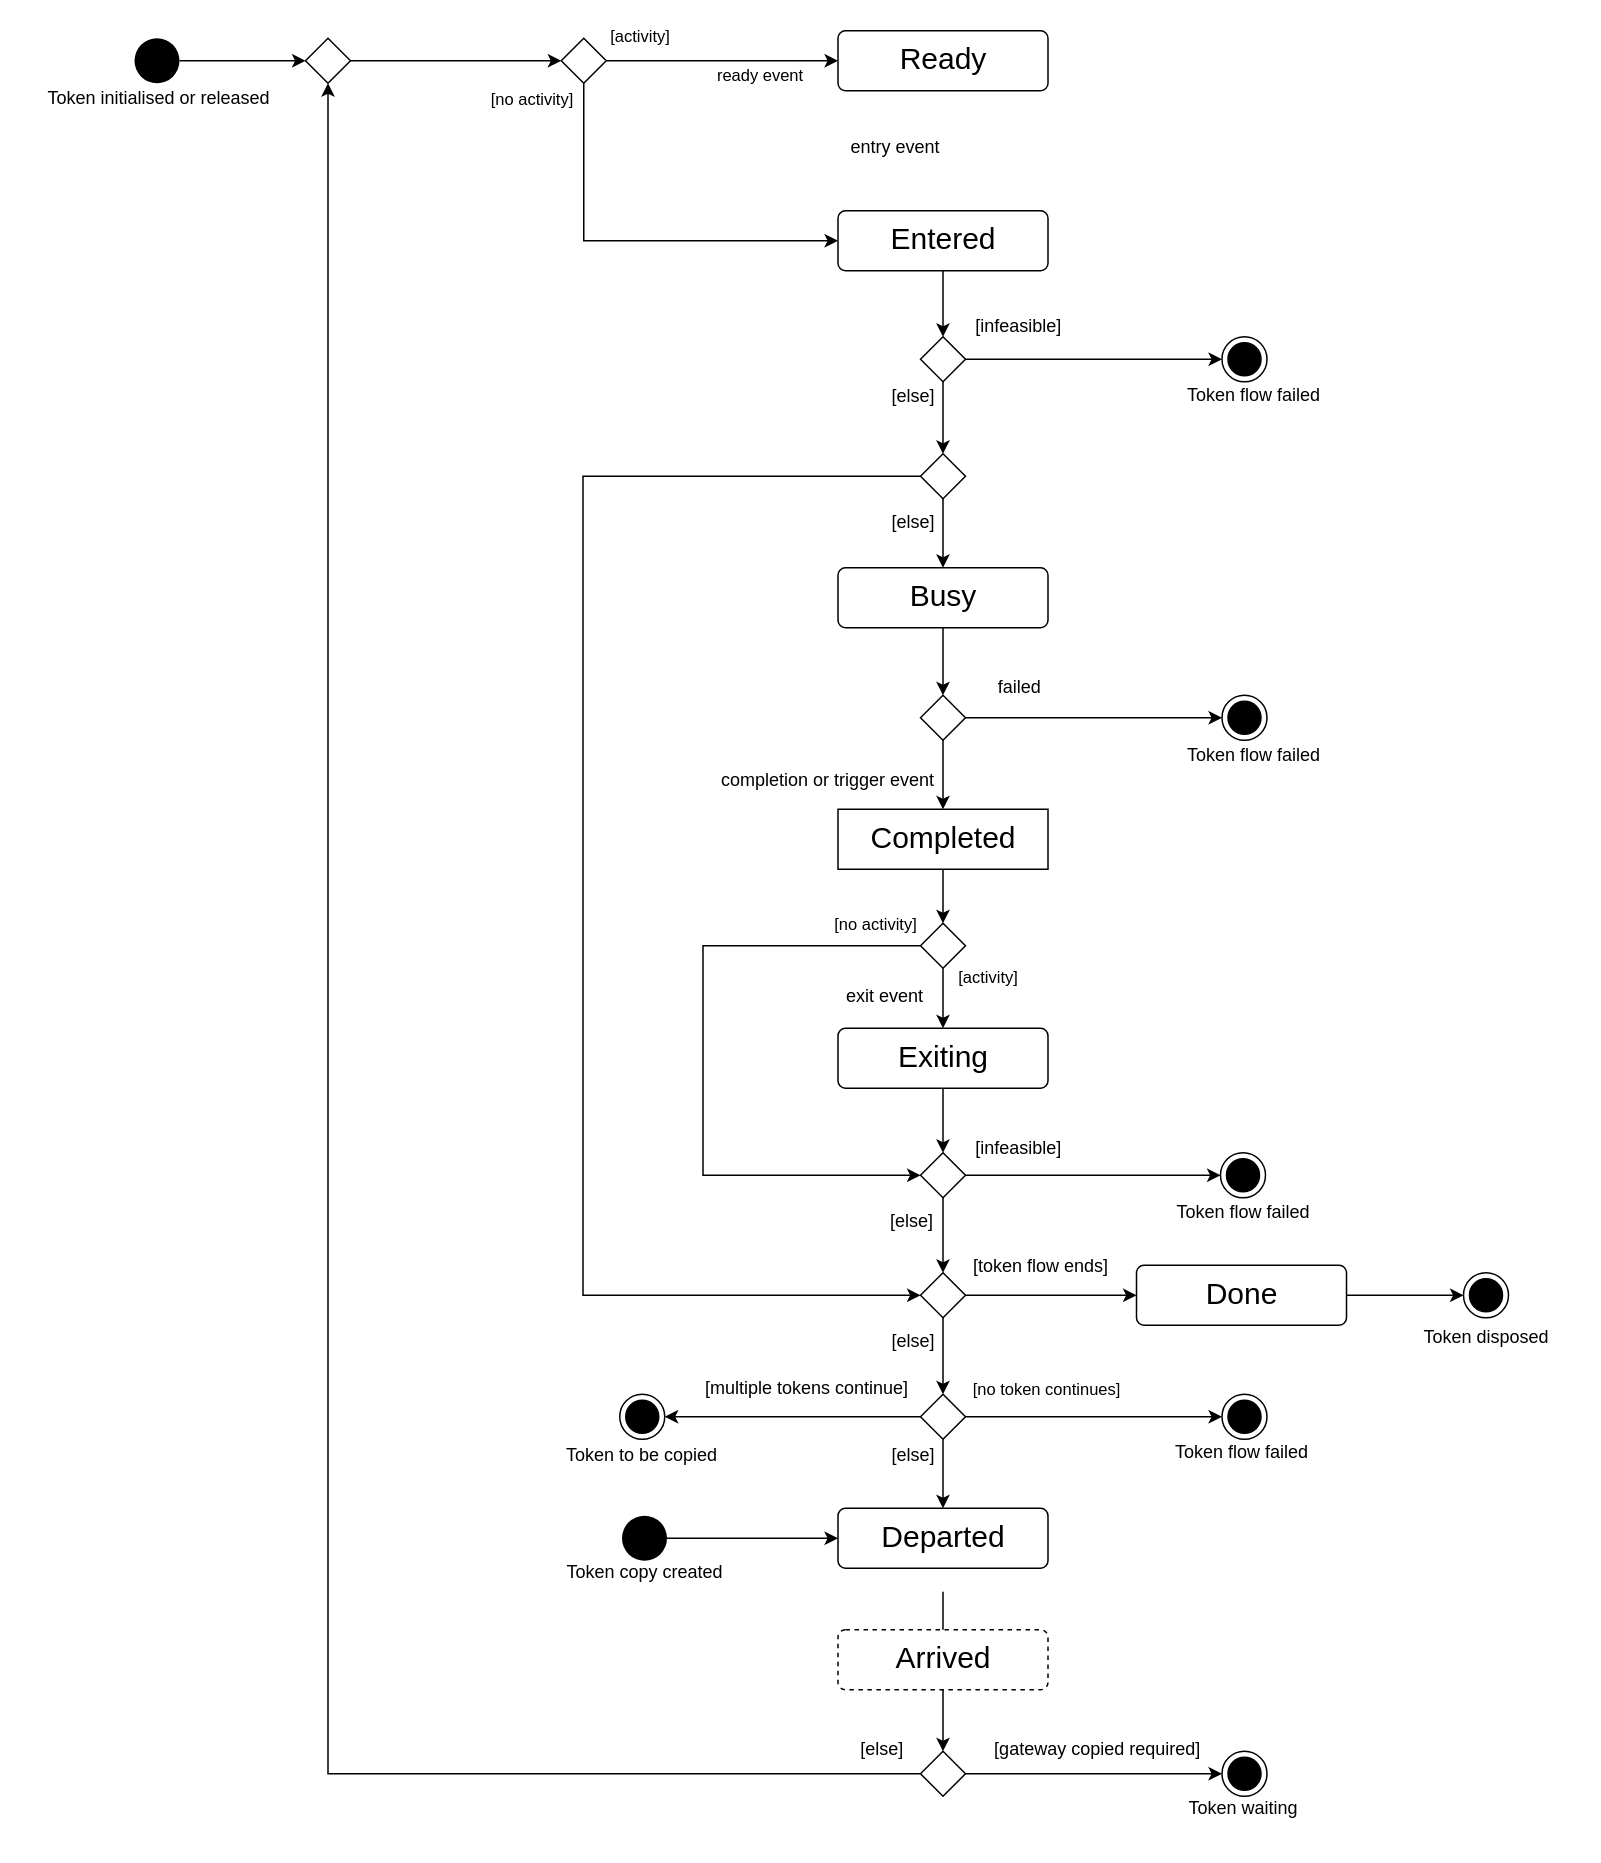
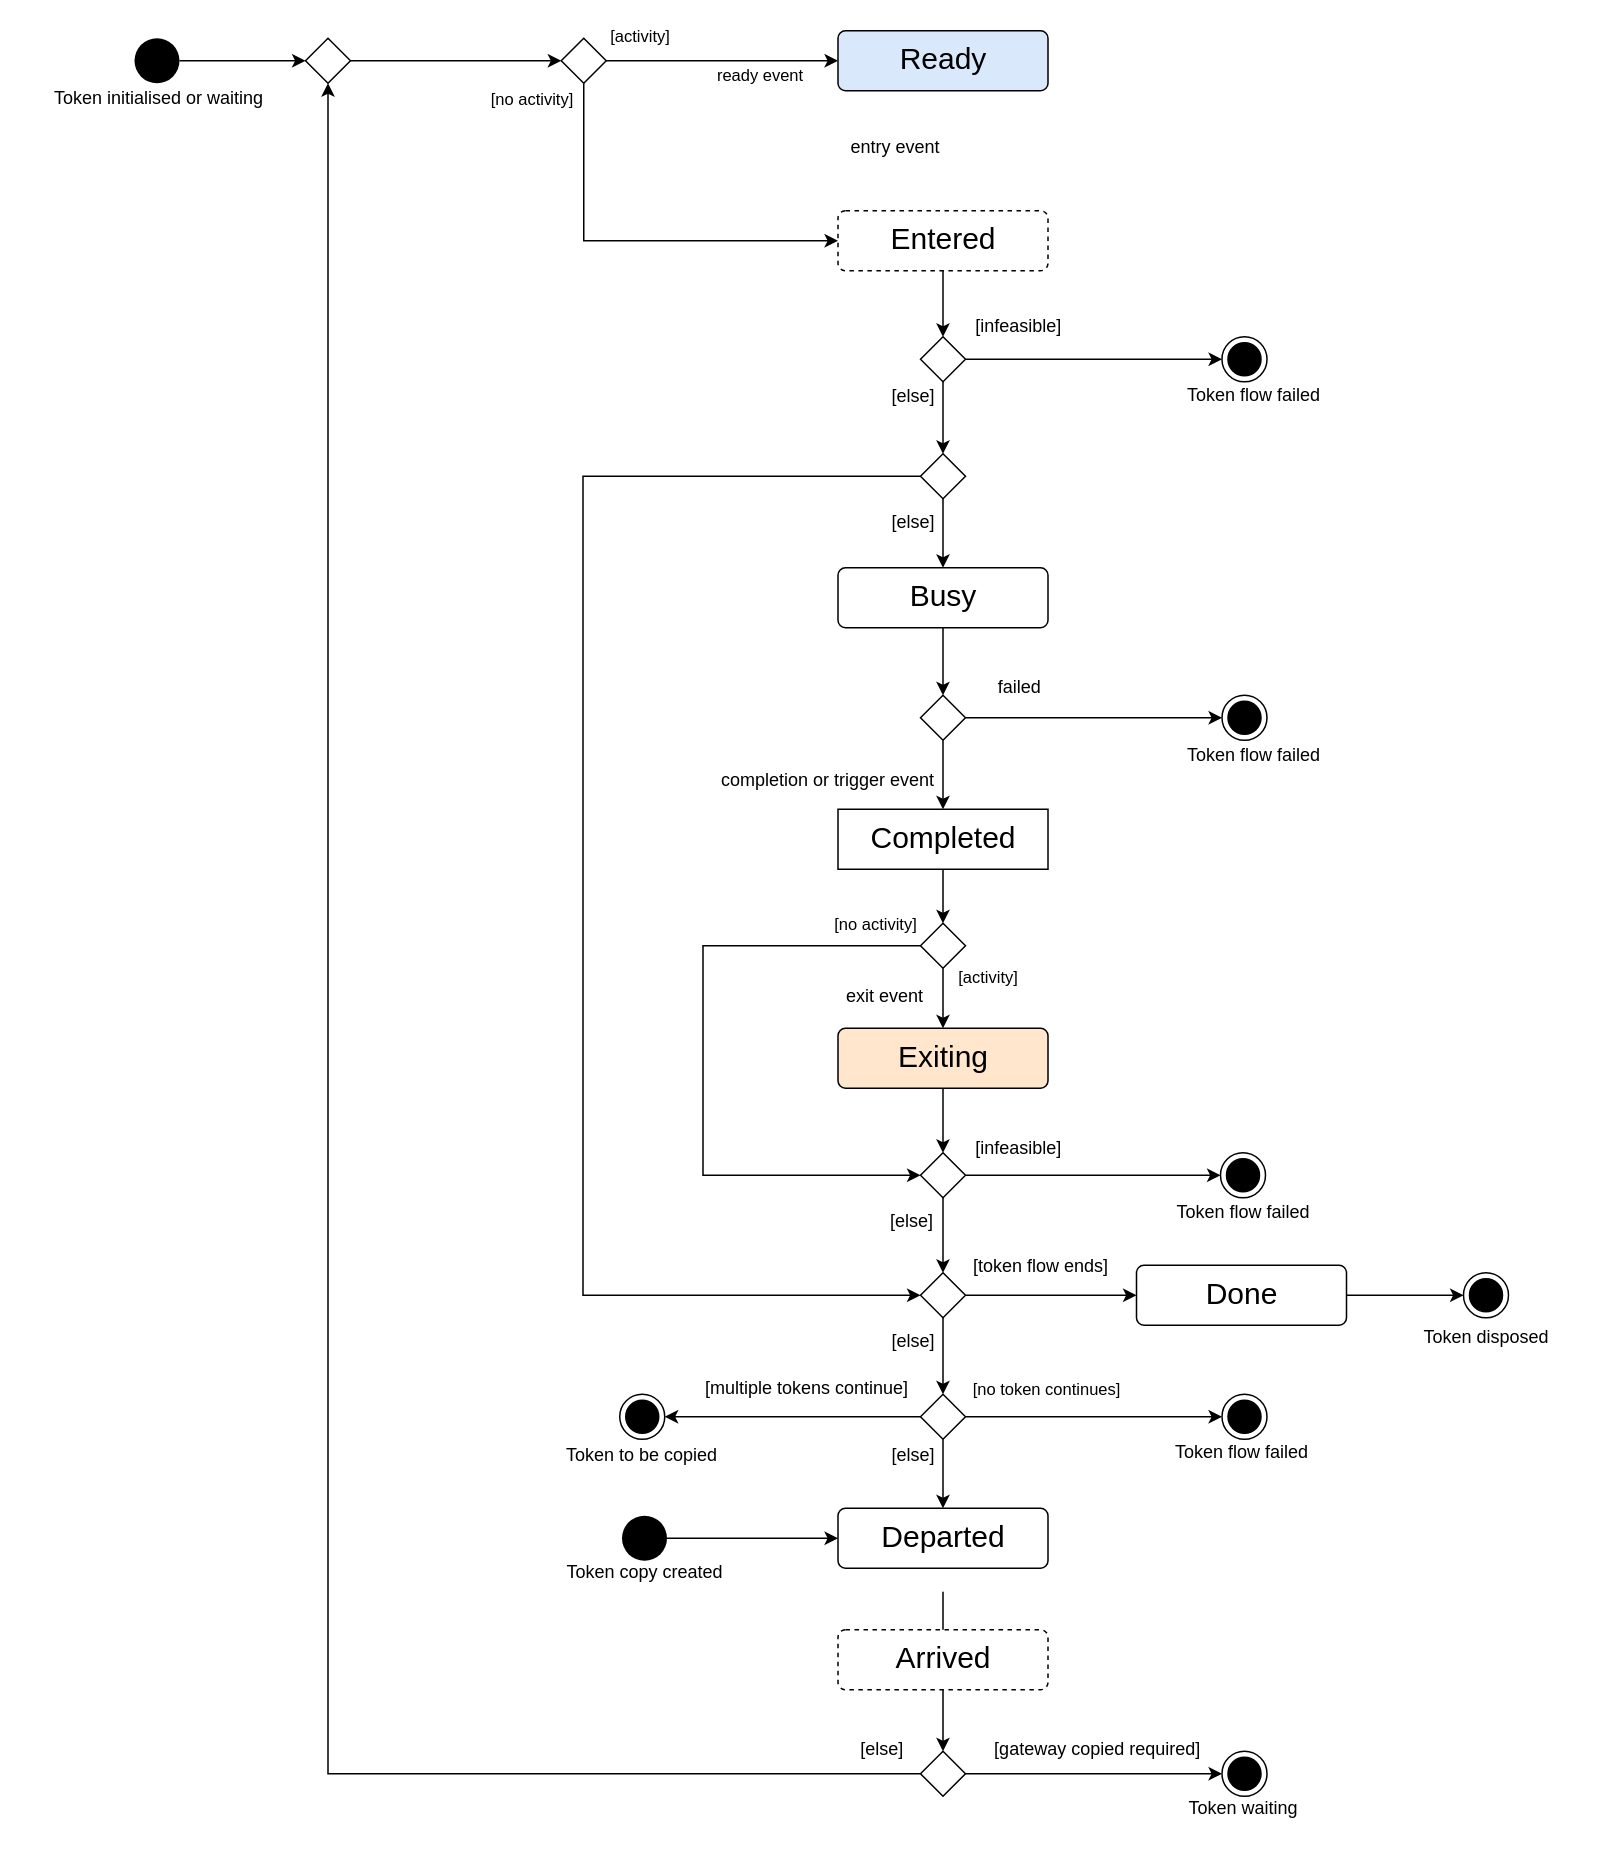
(943, 61) -> (943, 61)
(159, 98) -> (159, 98)
(943, 241) -> (943, 241)
(943, 1058) -> (943, 1058)
